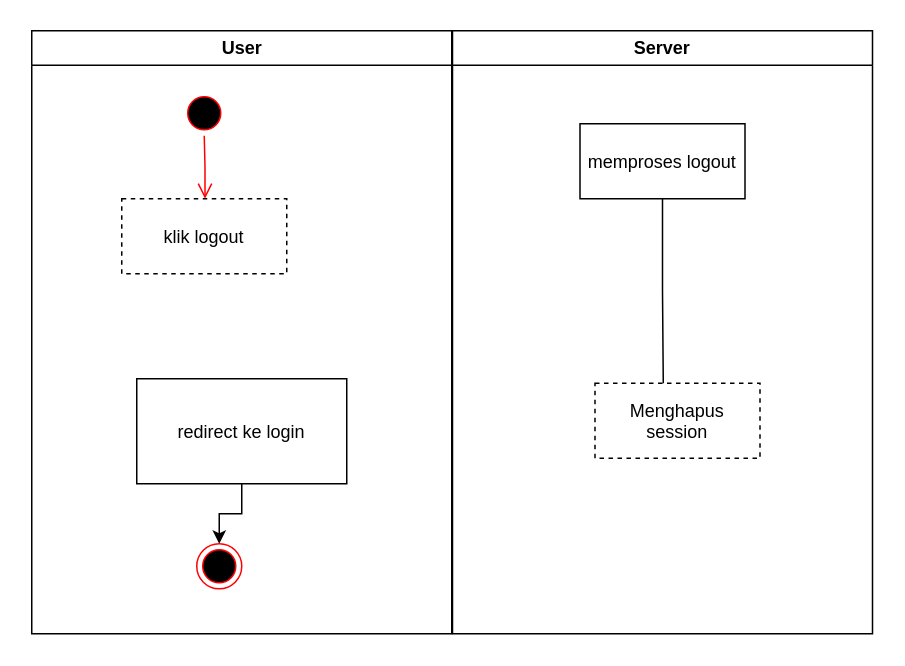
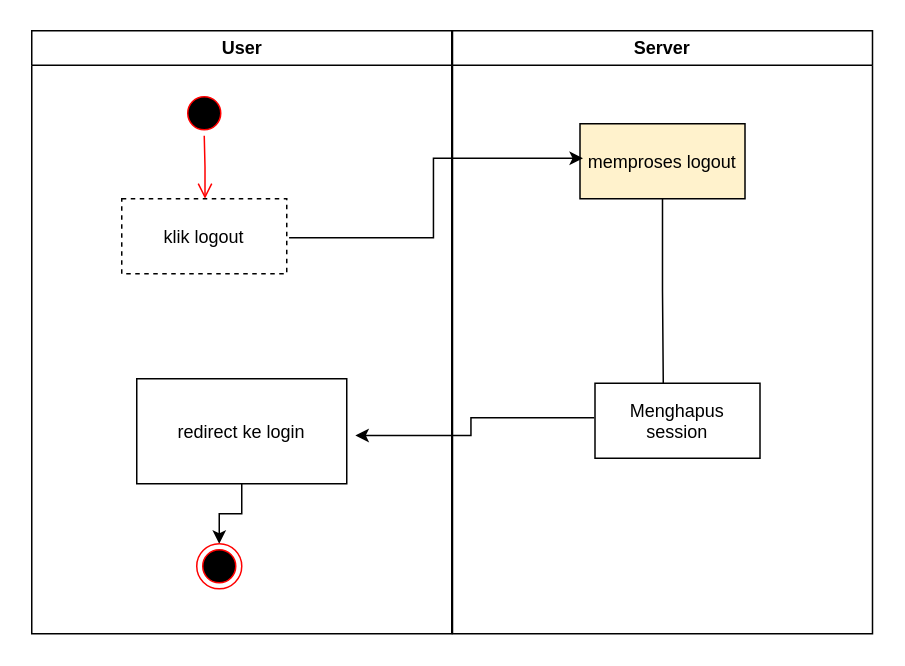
(662, 161) -> (662, 161)
none -> (433, 201)
none -> (471, 418)
(677, 421) -> (677, 421)
